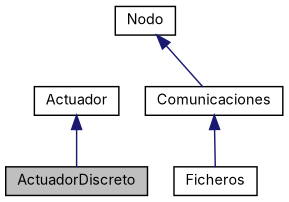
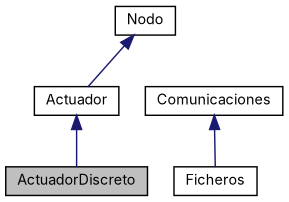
(185, 66) -> (106, 66)
